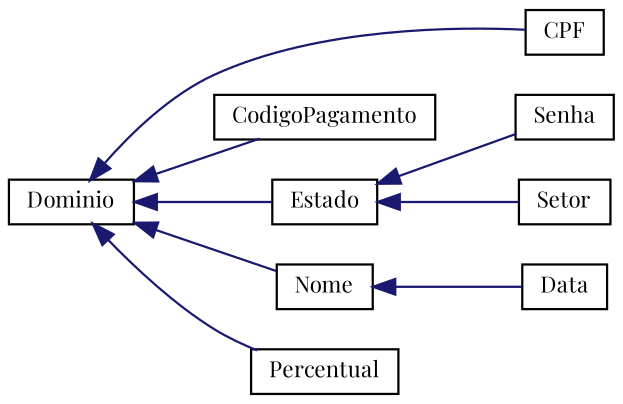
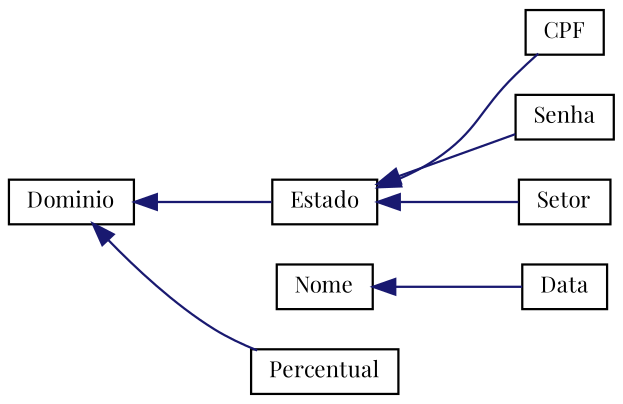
(297, 47) -> (475, 124)
(325, 117) -> none
(216, 251) -> none
